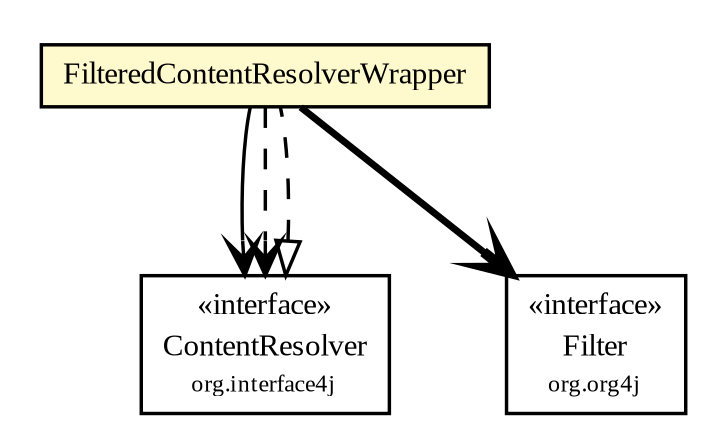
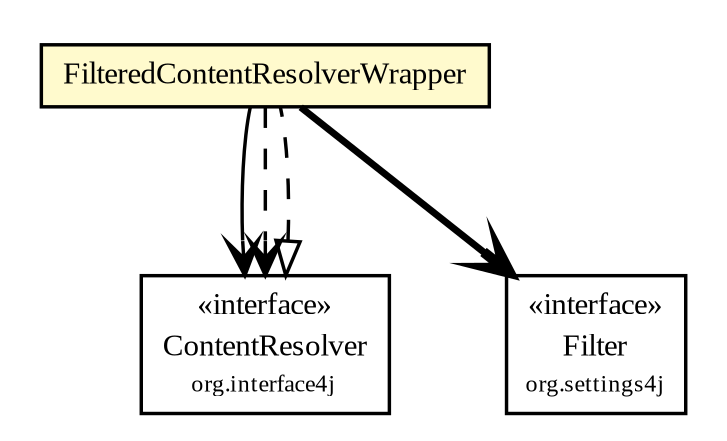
(596, 384) -> (596, 384)
